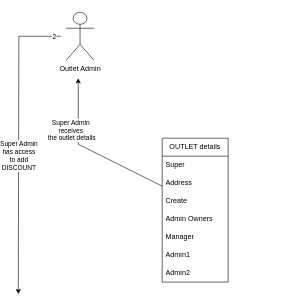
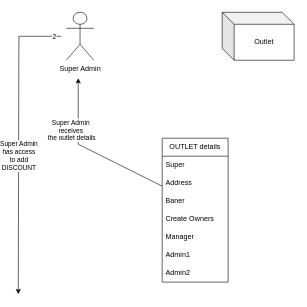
none -> (258, 36)
(80, 69) -> (80, 69)
(178, 201) -> (176, 201)
(188, 219) -> (191, 219)
